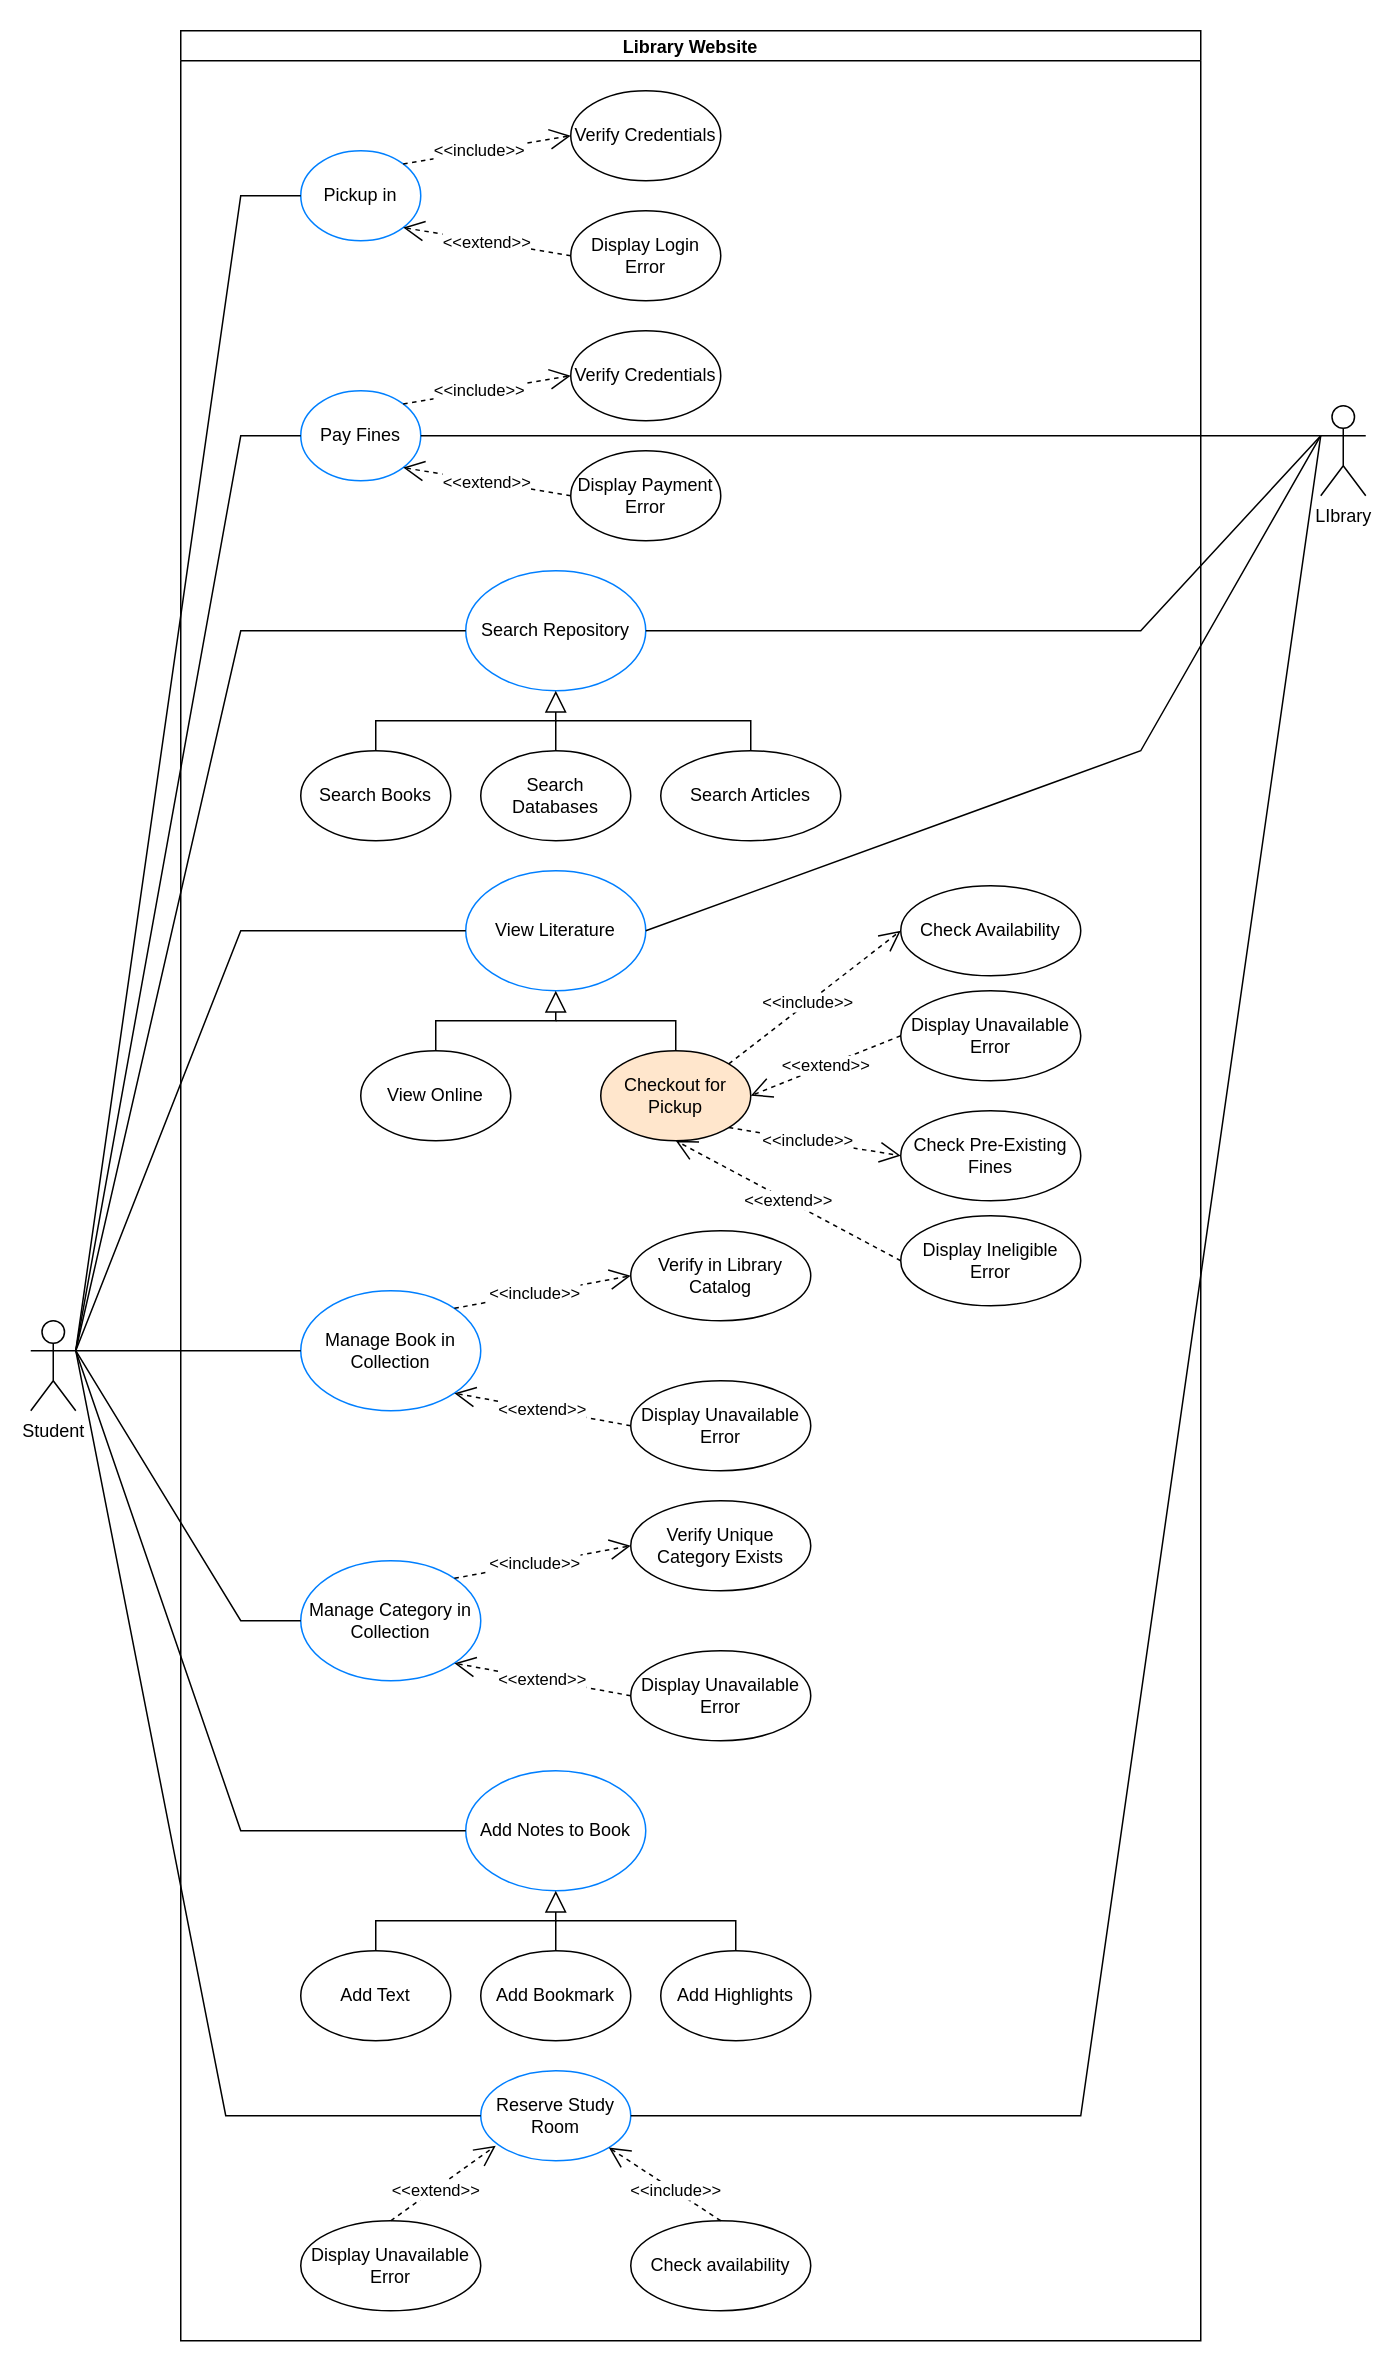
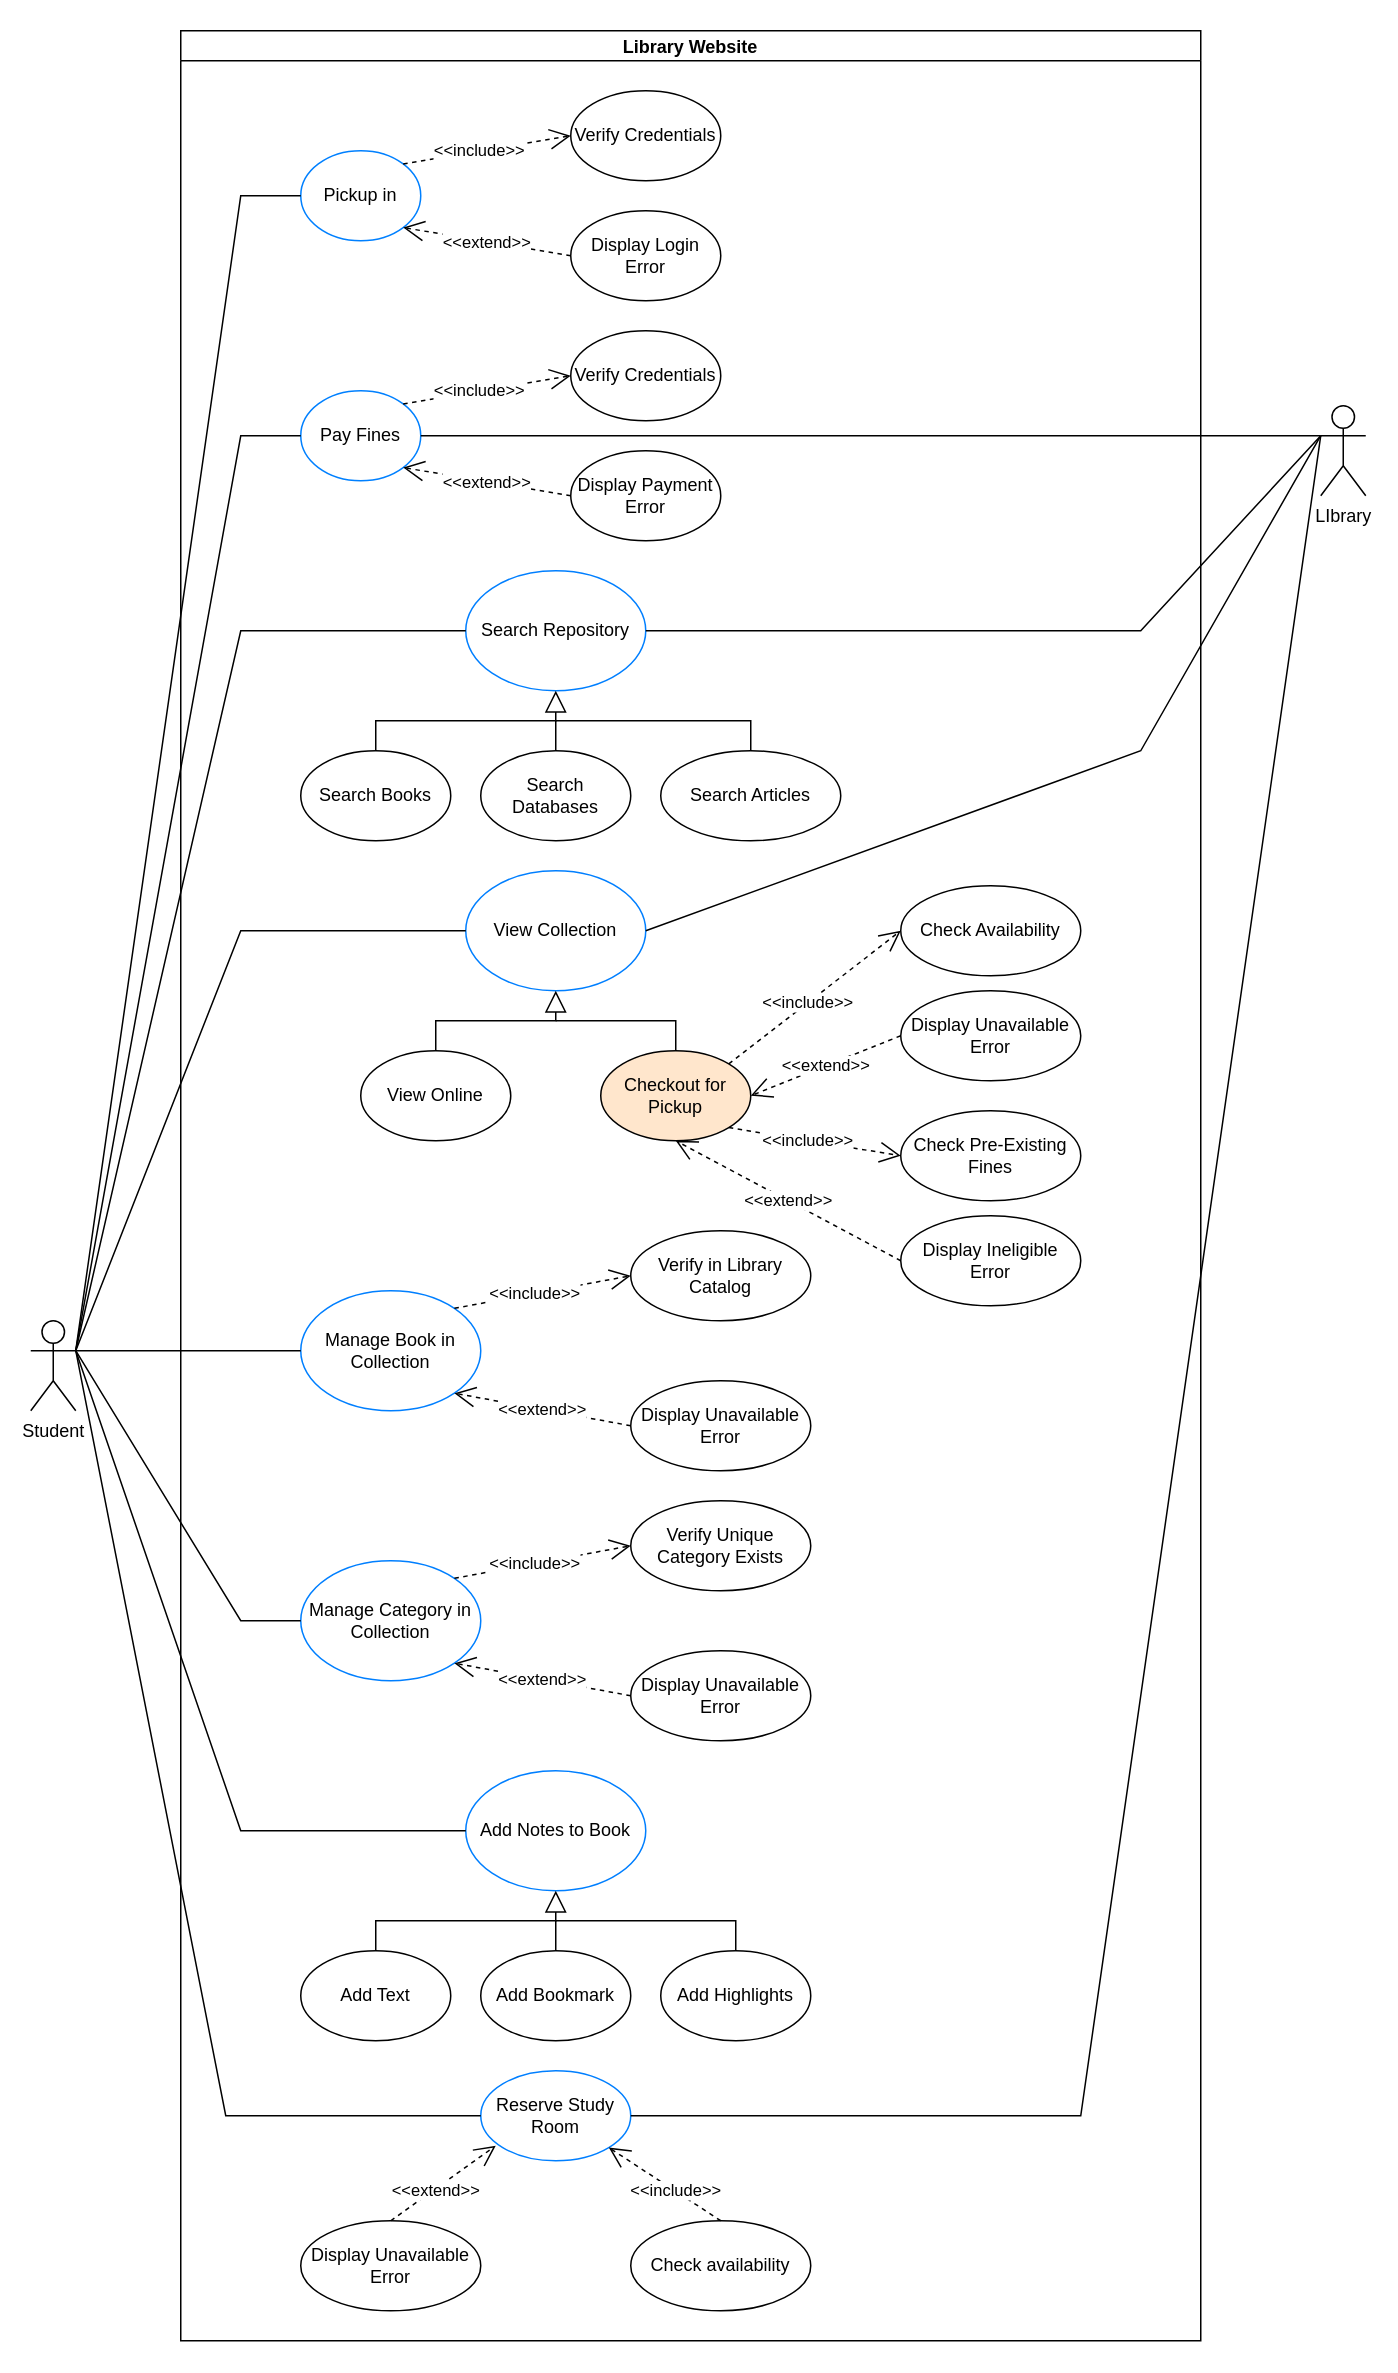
(556, 931) -> (556, 931)
